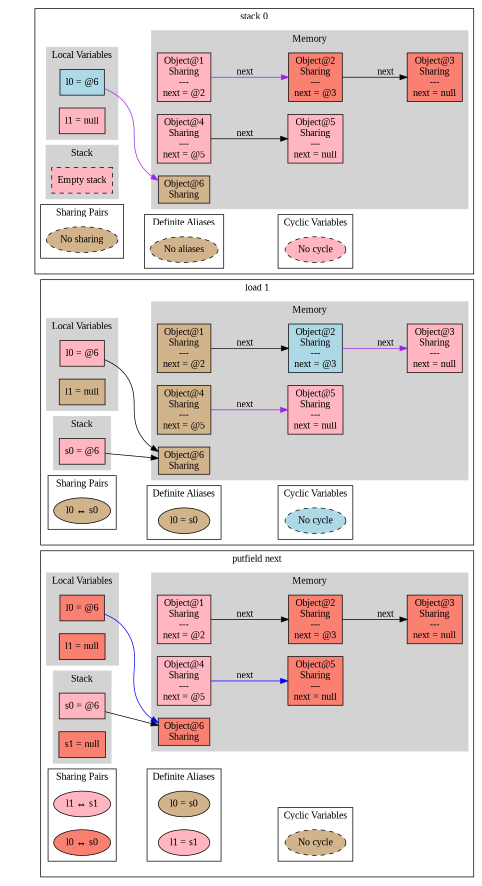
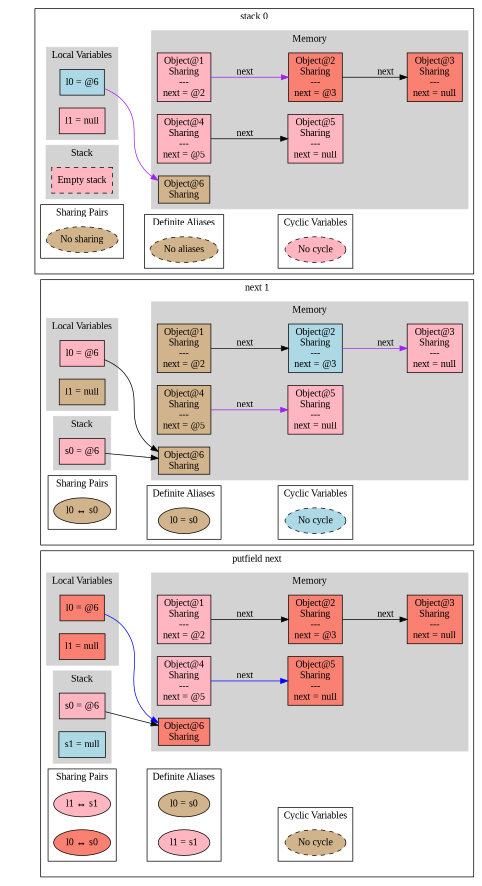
(257, 288) -> (257, 288)
(82, 745) -> (82, 745)
